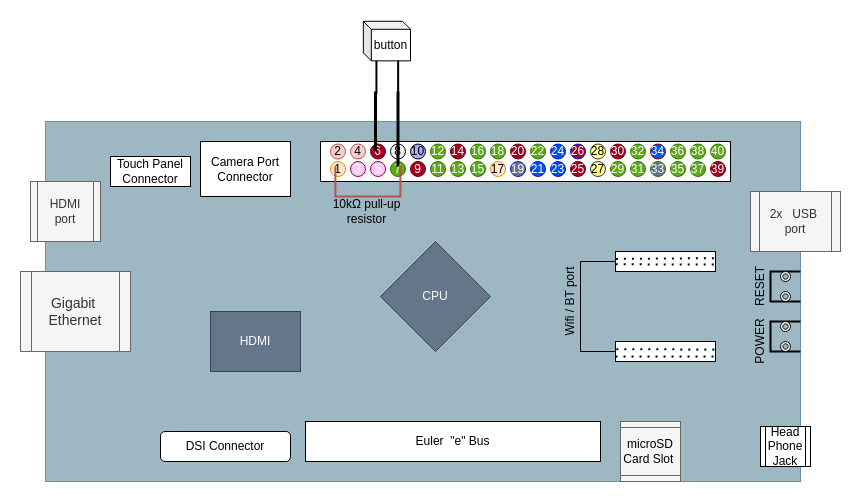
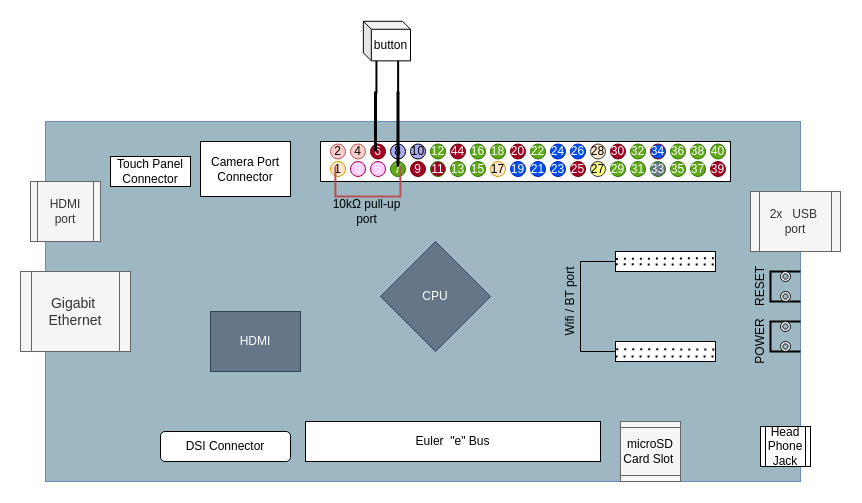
(398, 152) -> (398, 152)
(458, 152) -> (458, 152)
(578, 152) -> (578, 152)
(598, 152) -> (598, 152)
(438, 169) -> (438, 169)
(518, 169) -> (518, 169)
(367, 212) -> (367, 212)
